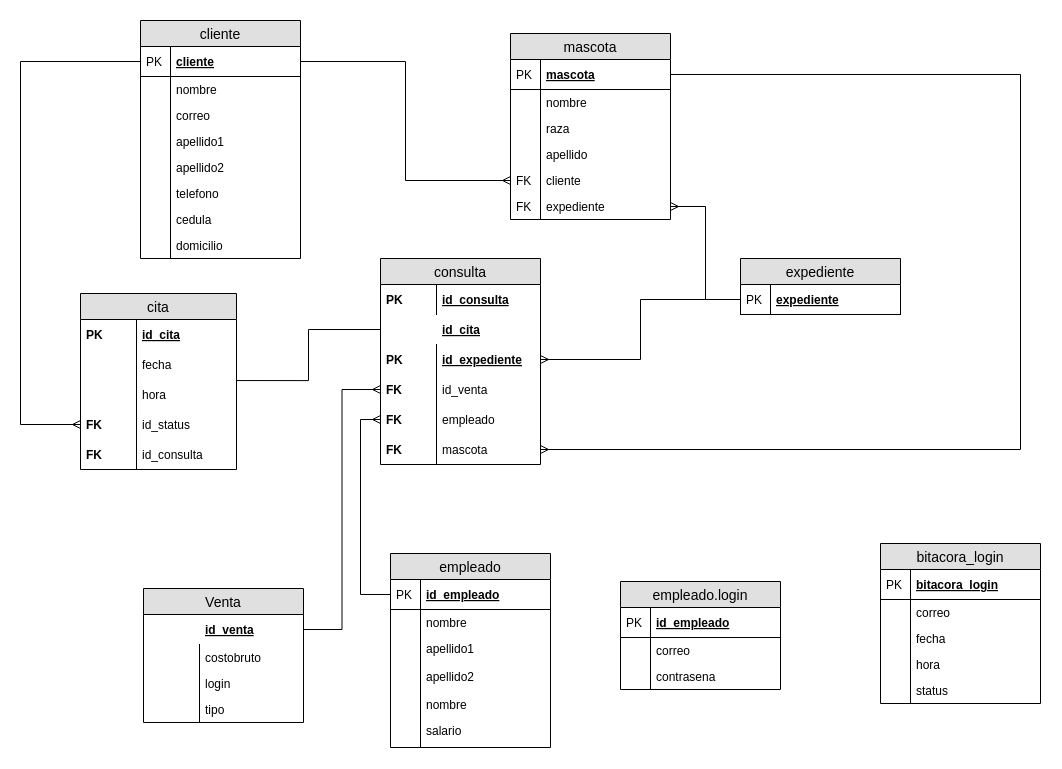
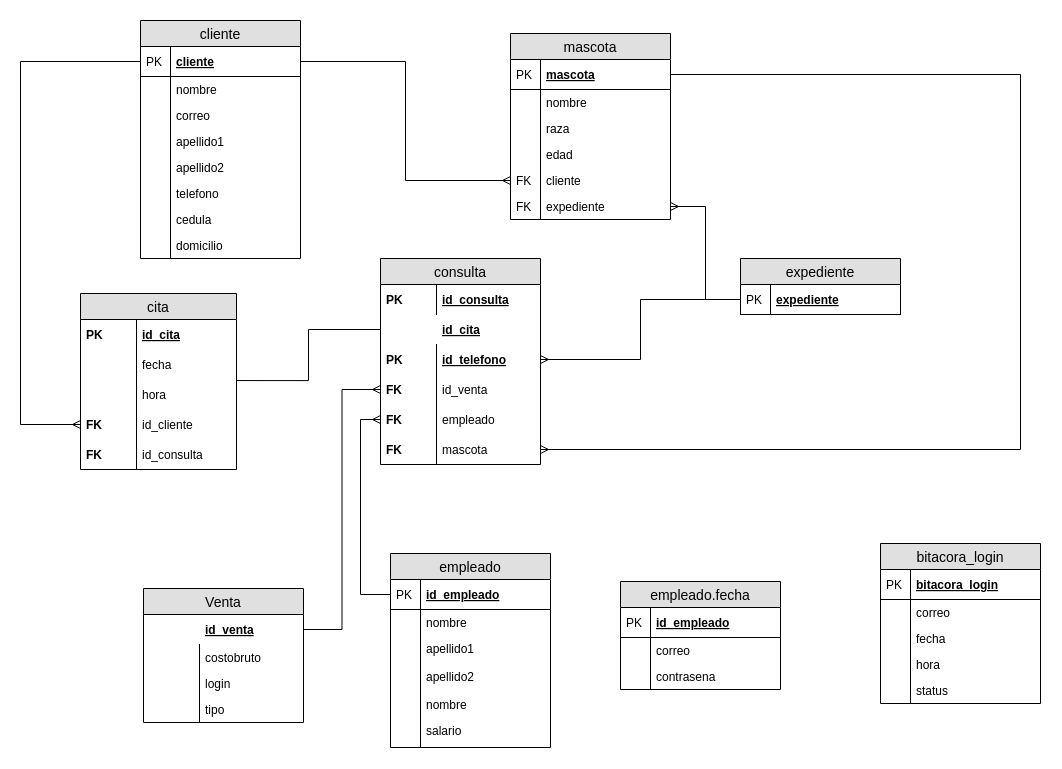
(568, 155) -> (559, 155)
(483, 360) -> (476, 360)
(171, 425) -> (171, 425)
(700, 595) -> (700, 595)
